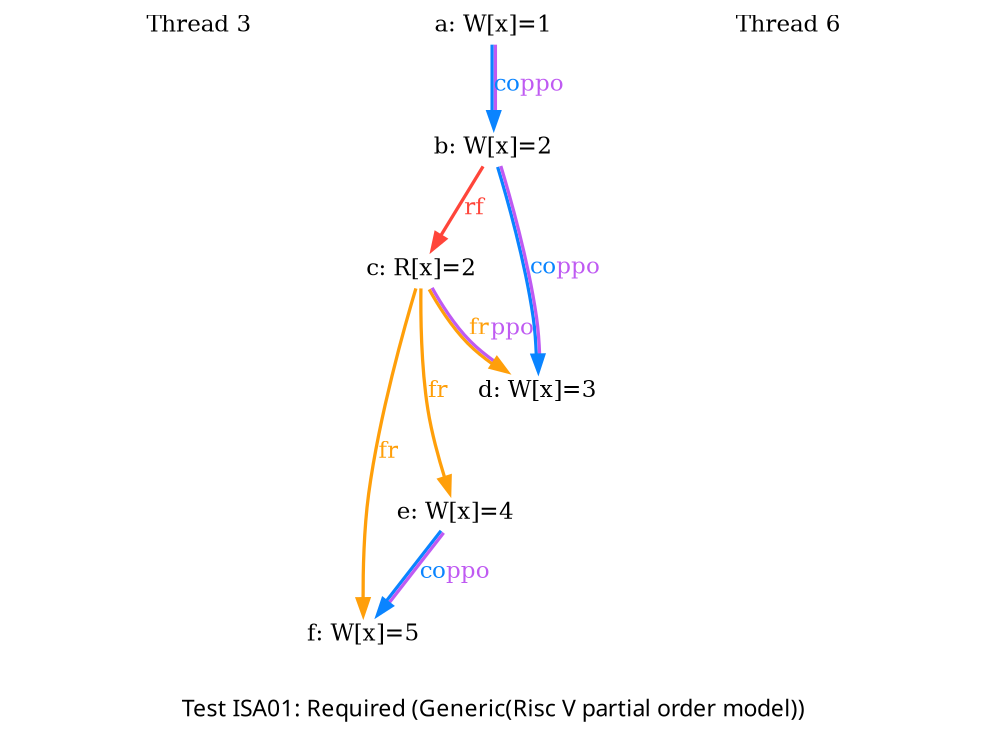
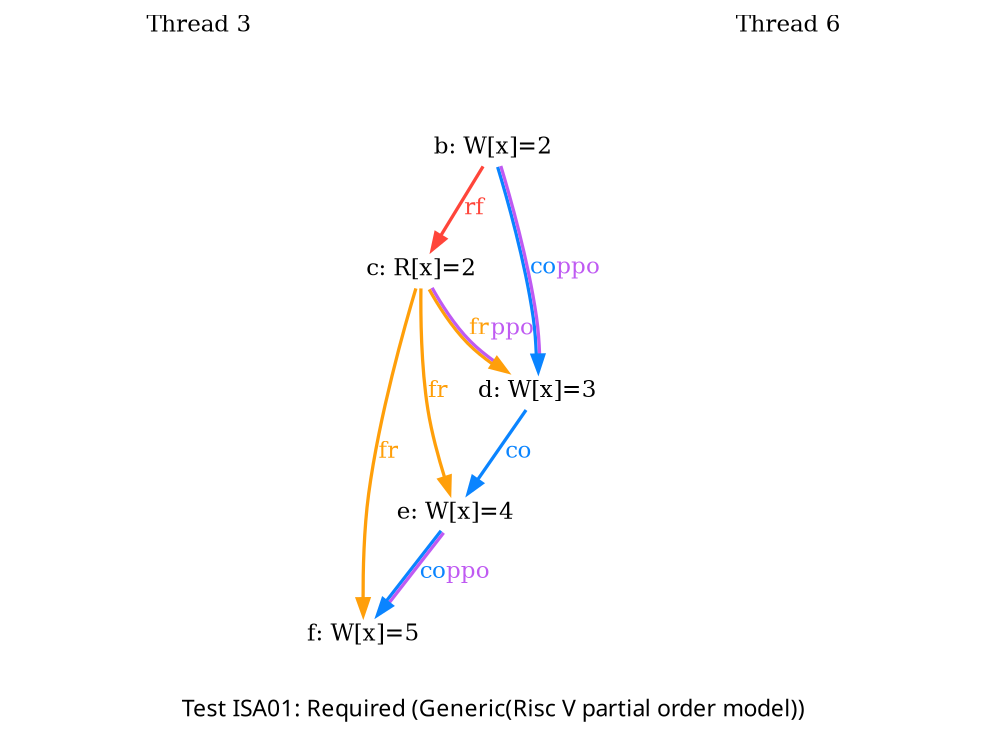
(494, 26) -> none
none -> (502, 445)
